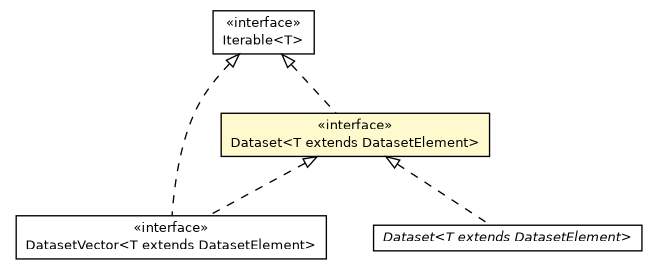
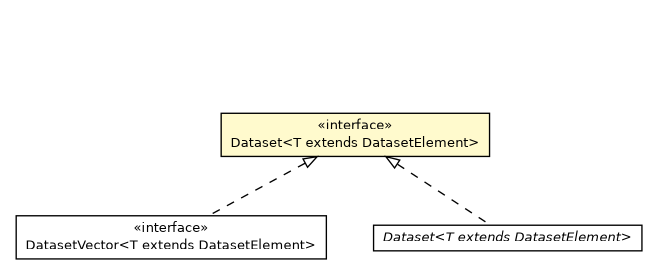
(263, 32) -> none
